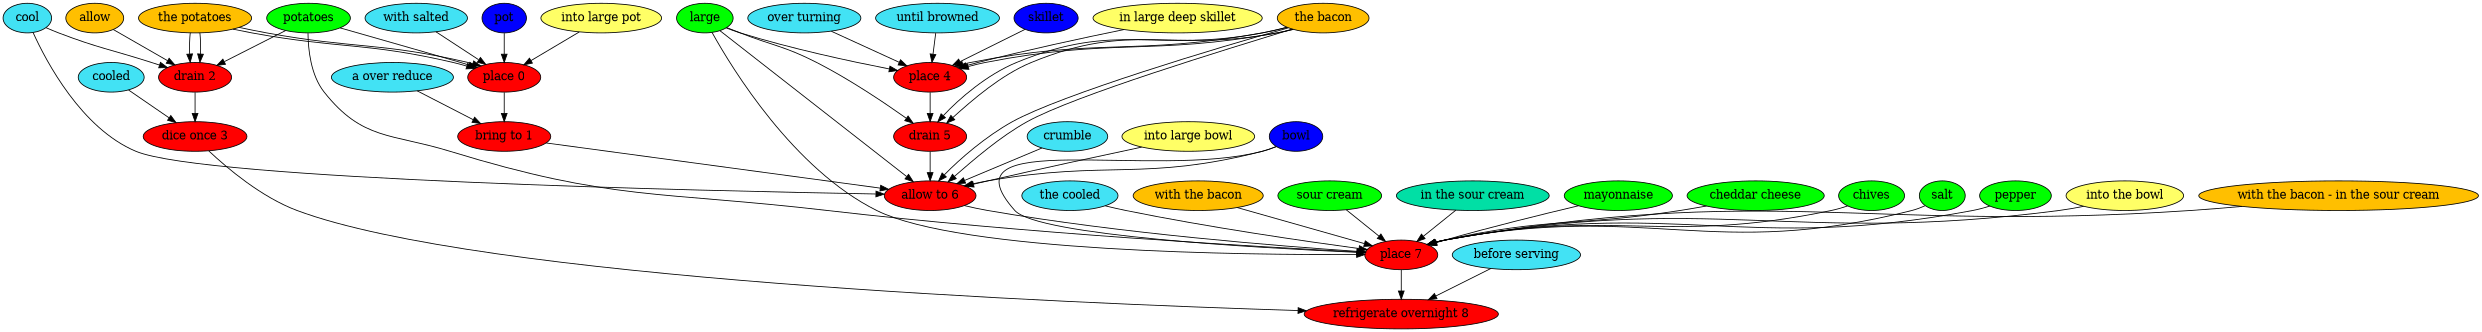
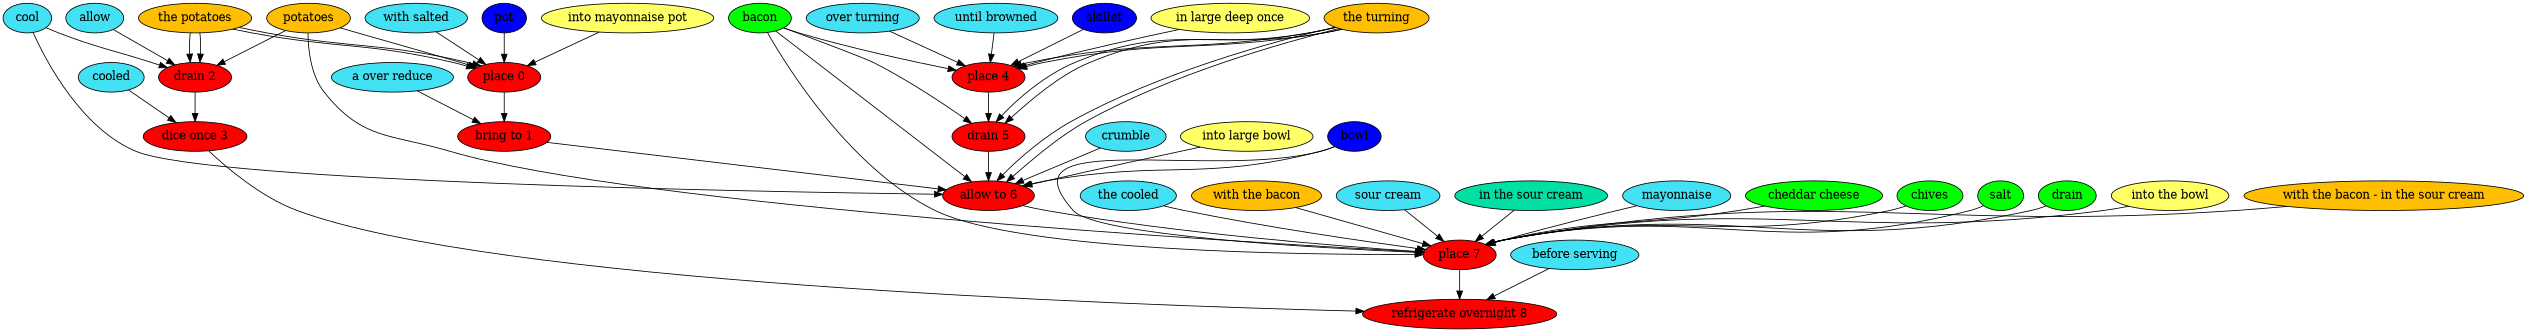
(95, 18) -> (95, 18)
(309, 18) -> (309, 18)
(601, 18) -> (628, 18)
(705, 18) -> (760, 18)
(1178, 18) -> (1230, 18)
(1323, 18) -> (1377, 18)
(1330, 196) -> (1388, 196)
(1618, 196) -> (1677, 196)
(2015, 196) -> (2067, 196)
